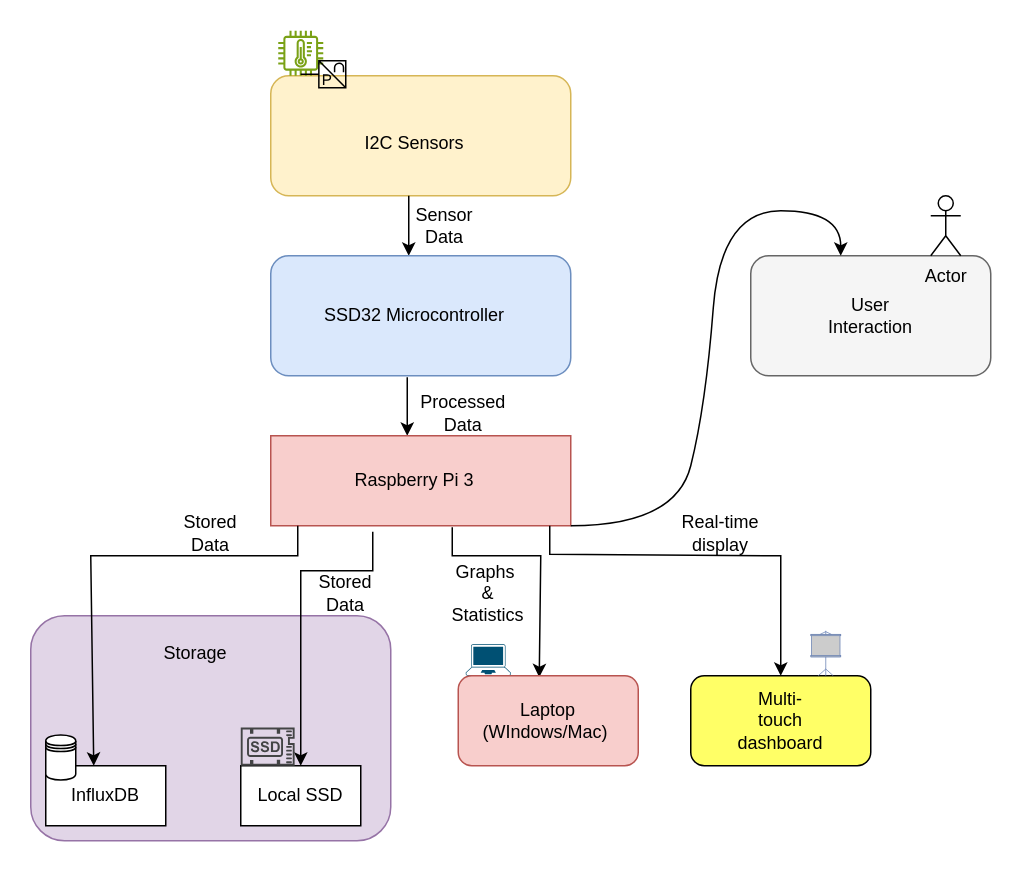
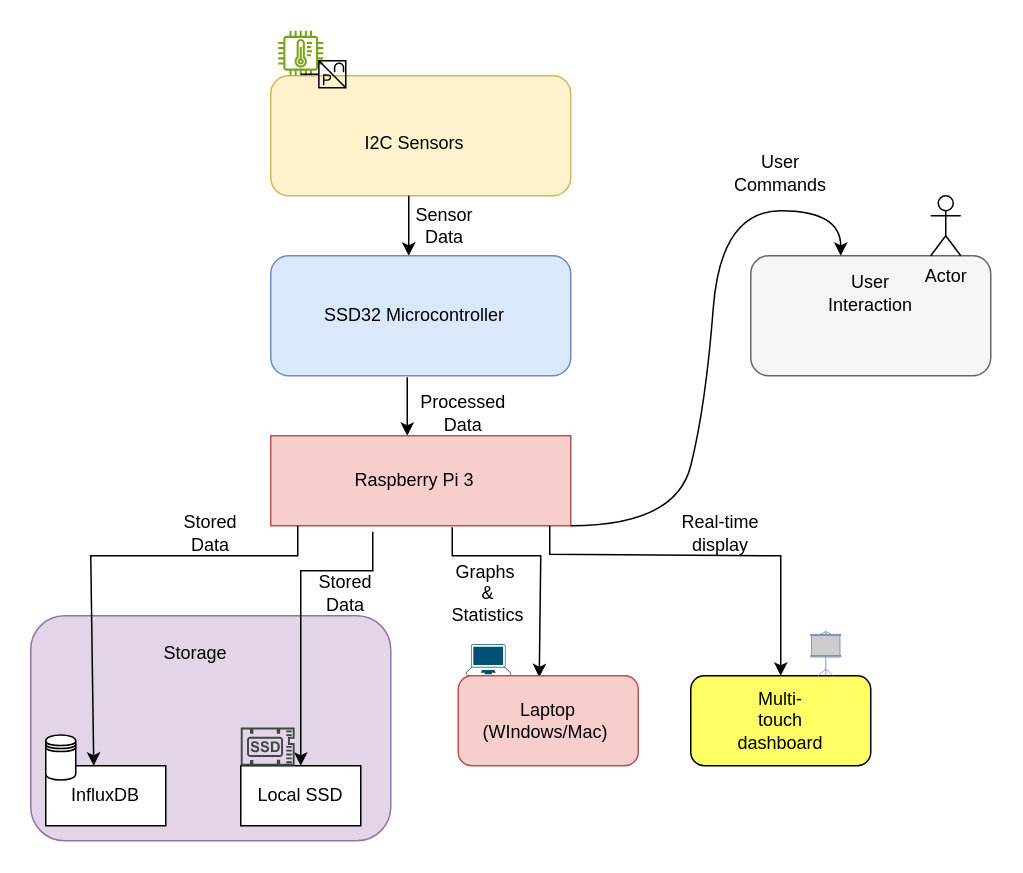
none -> (781, 173)
(871, 316) -> (871, 293)
